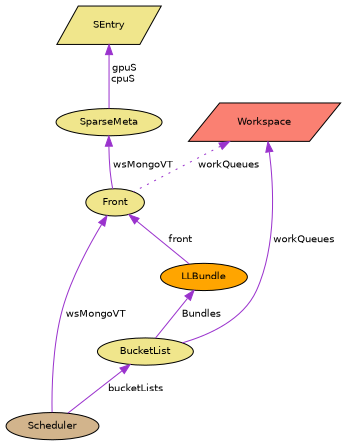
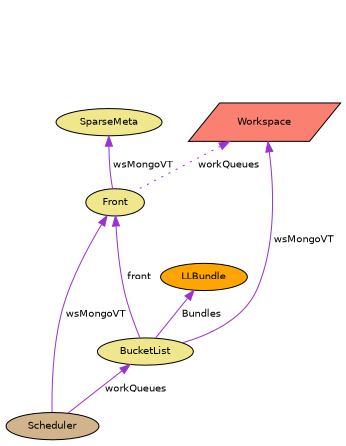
(109, 25) -> none
(302, 240) -> (302, 240)
(163, 243) -> (123, 283)
(134, 389) -> (134, 389)
